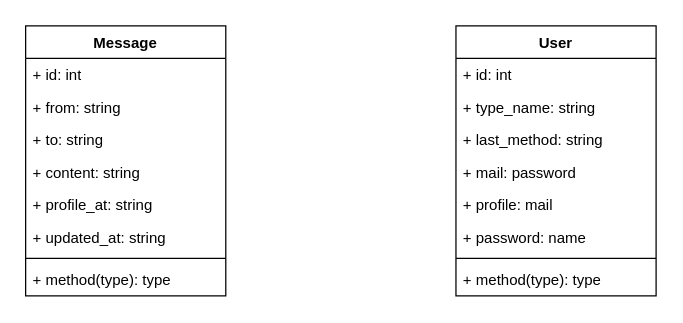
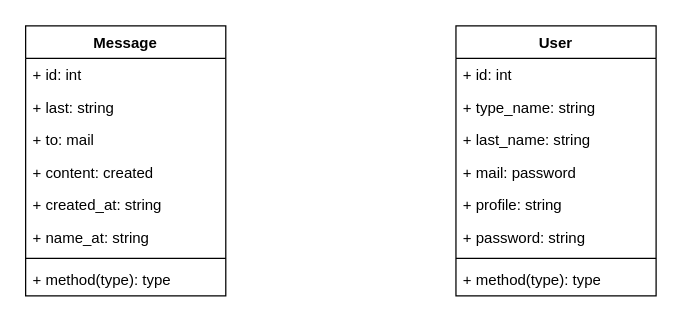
(84, 108) -> (82, 108)
(76, 141) -> (65, 141)
(542, 141) -> (533, 141)
(97, 173) -> (103, 173)
(105, 206) -> (109, 206)
(512, 206) -> (523, 206)
(109, 238) -> (97, 238)
(524, 238) -> (531, 238)
